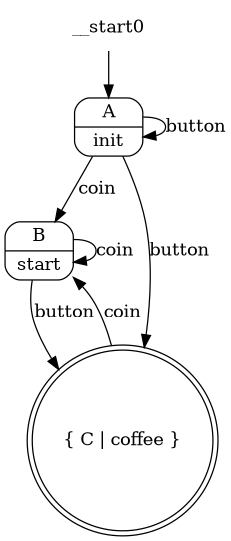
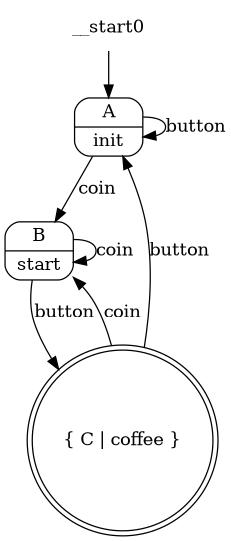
(149, 244) -> (150, 256)
